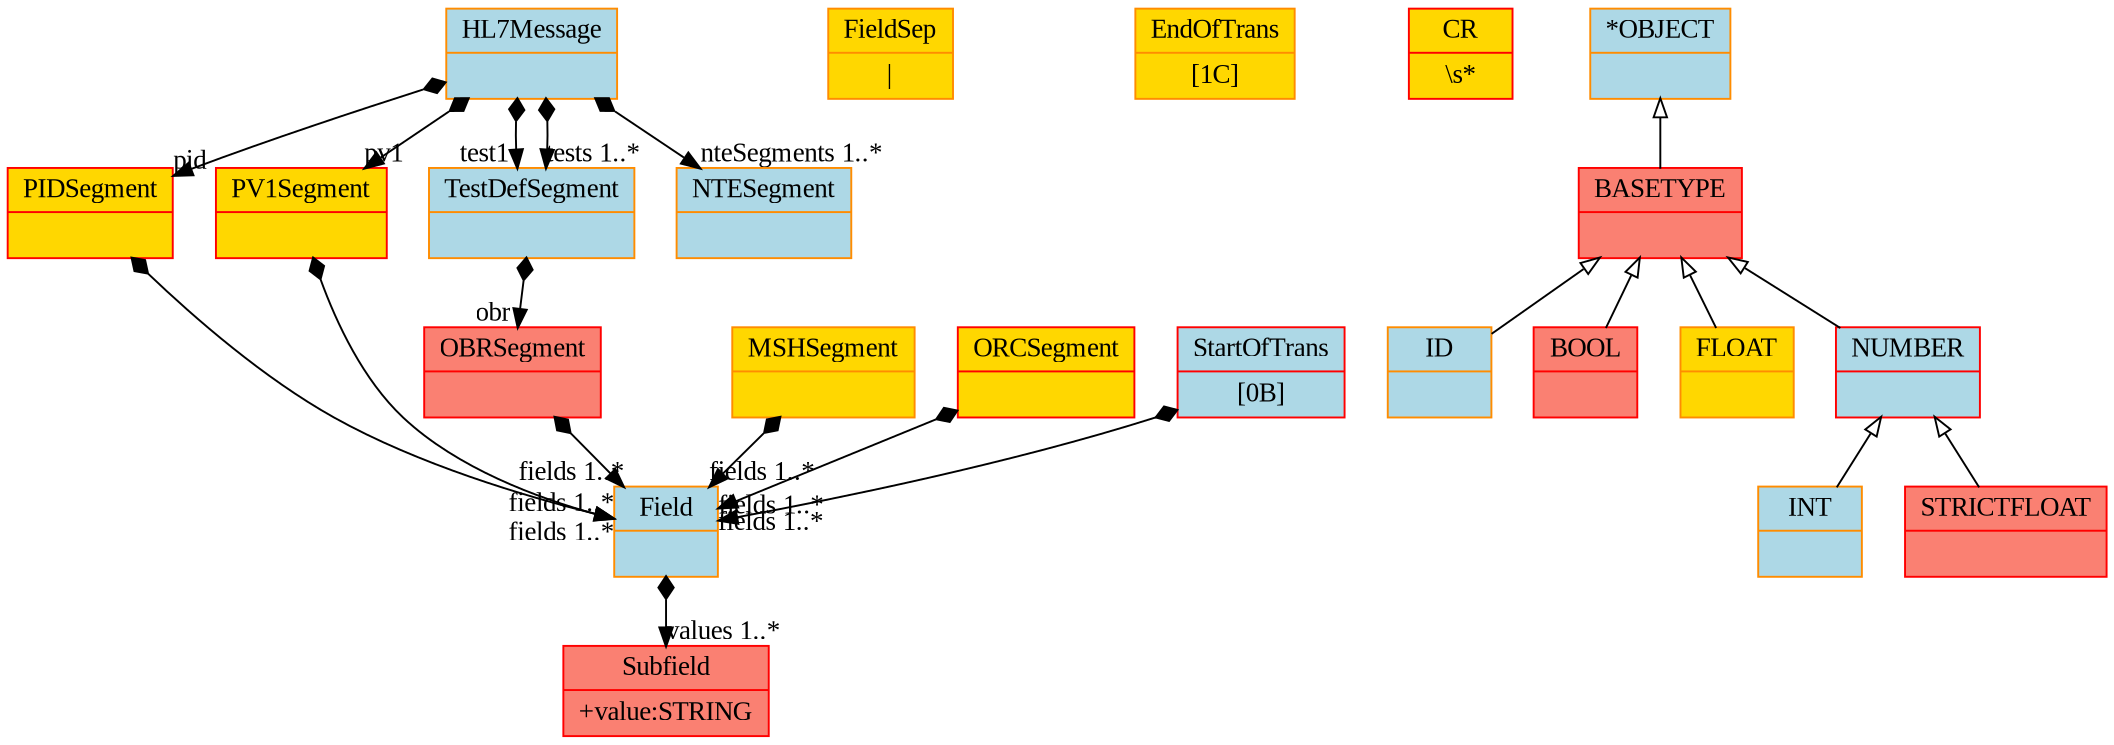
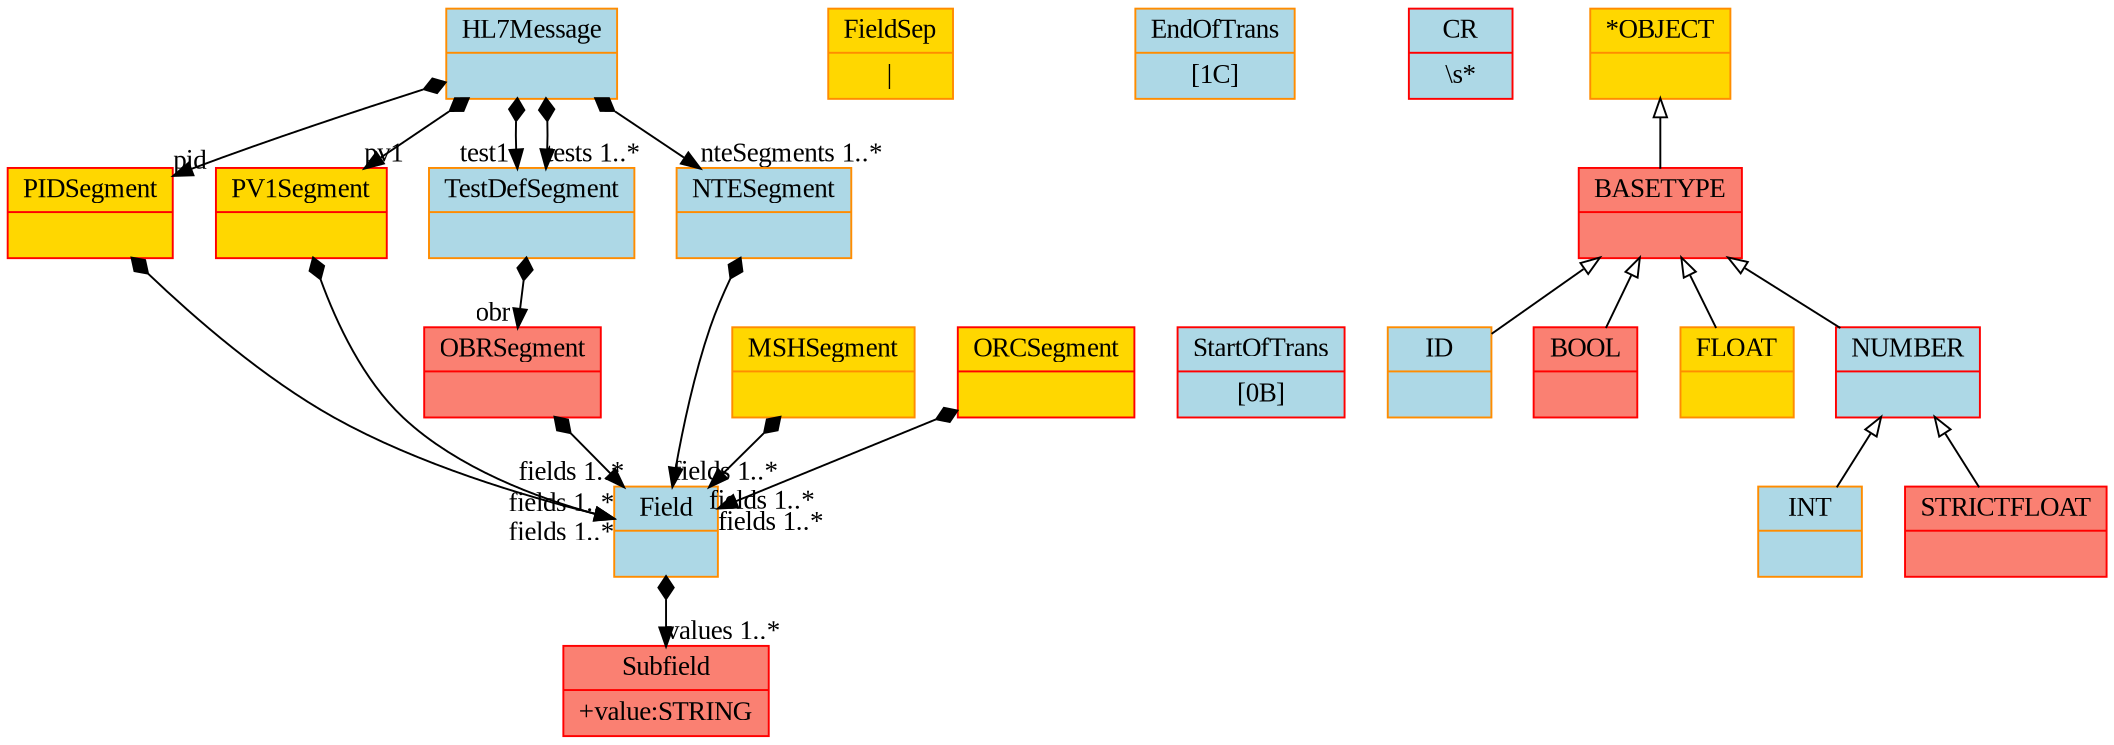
(1215, 54) -> (1215, 54)
(1461, 54) -> (1461, 54)
(1660, 54) -> (1660, 54)
(948, 473) -> (697, 371)
